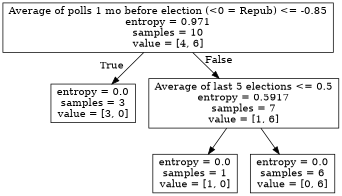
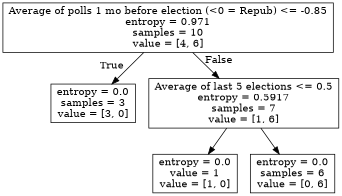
(195, 174) -> (195, 174)
